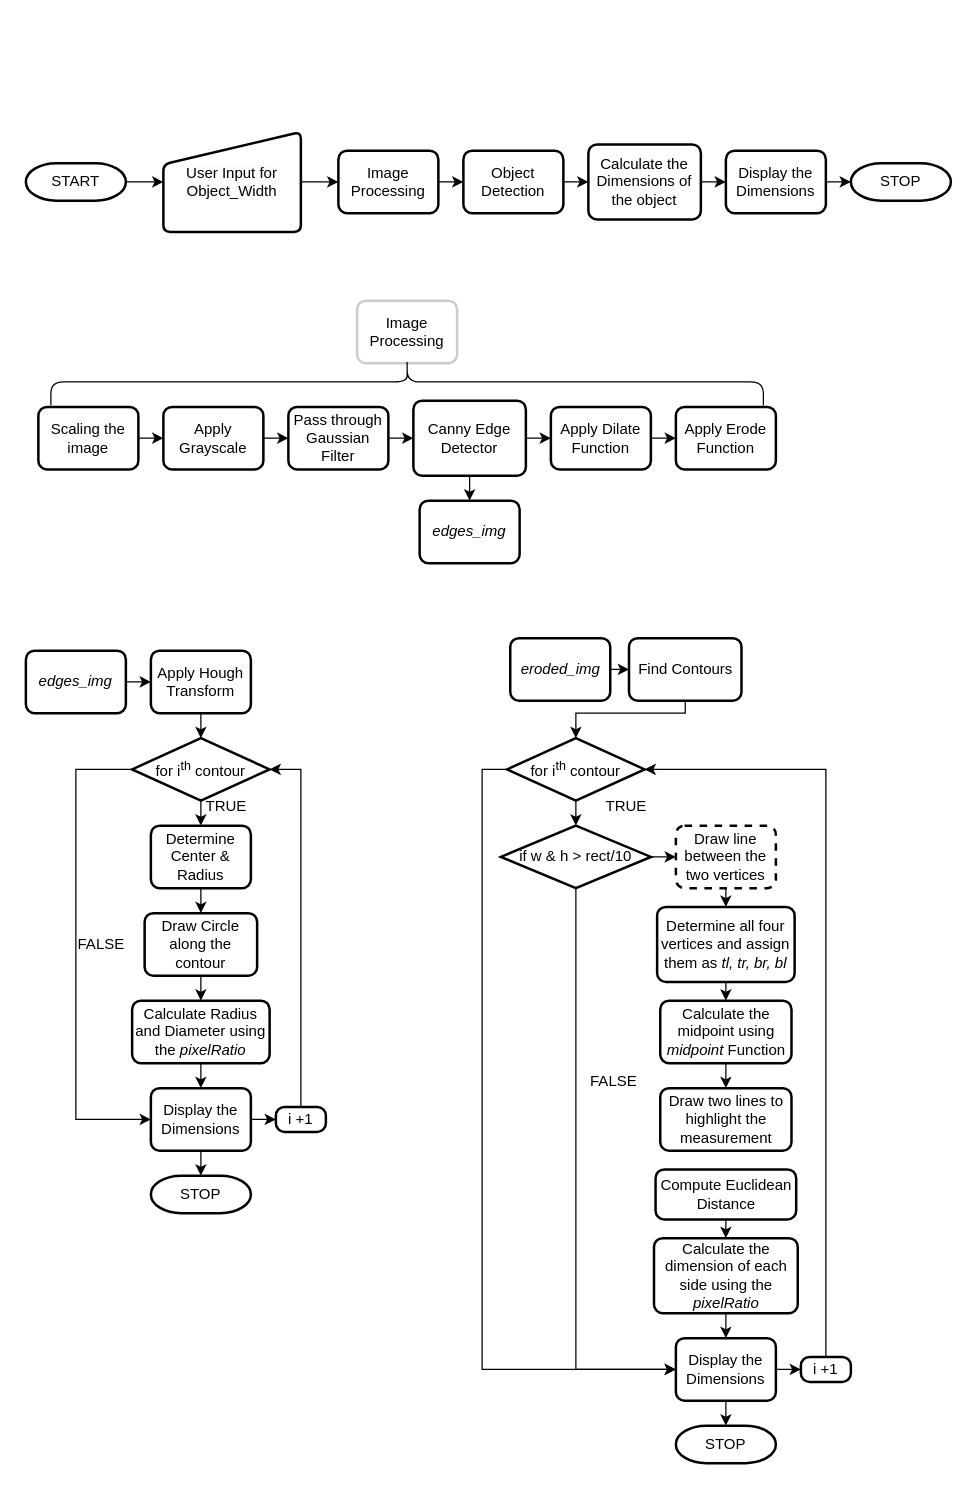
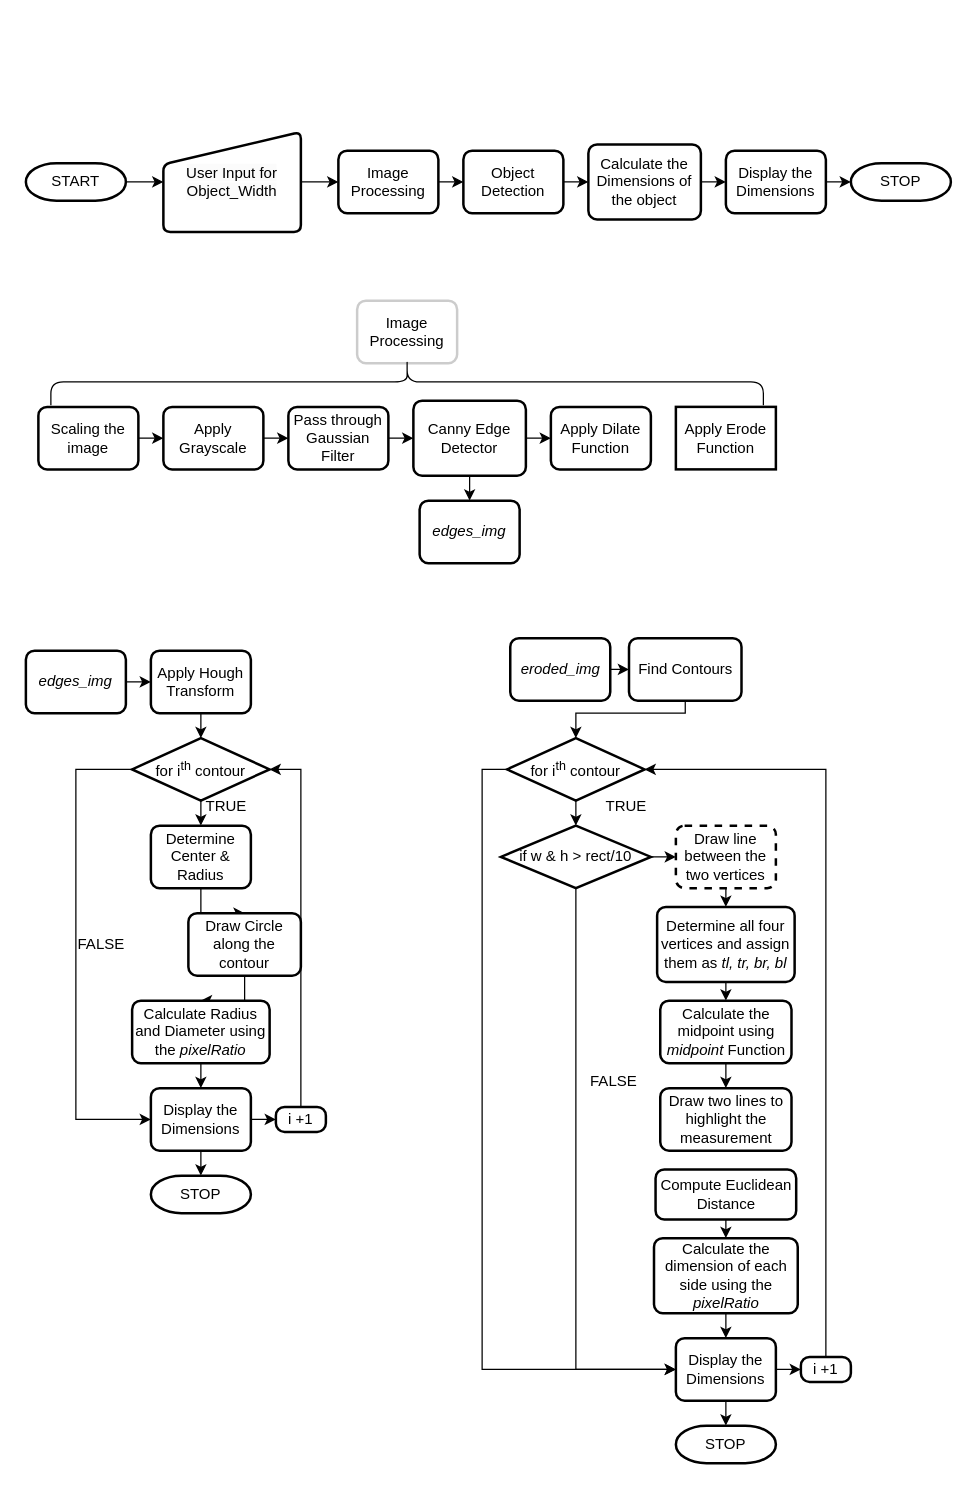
(659, 438) -> none
(726, 438) -> (726, 438)
(201, 944) -> (244, 944)
